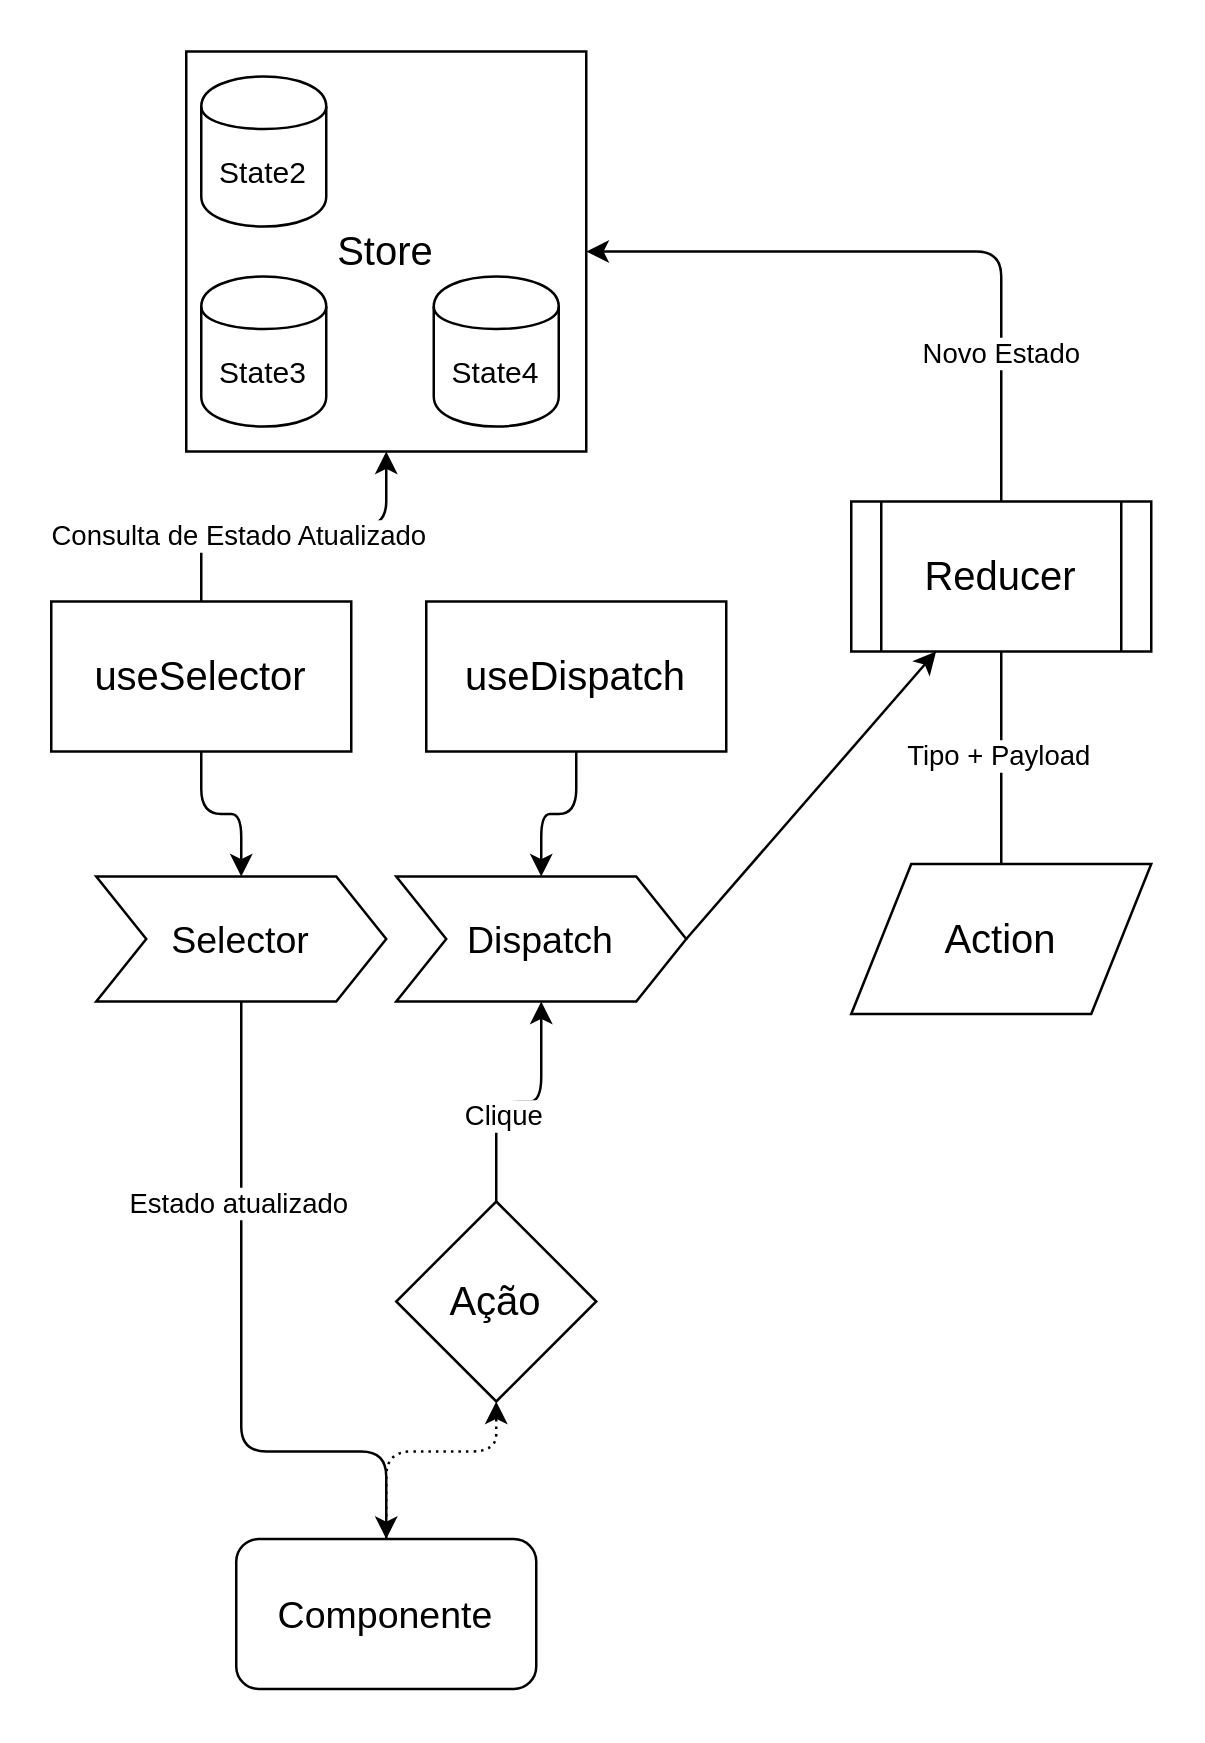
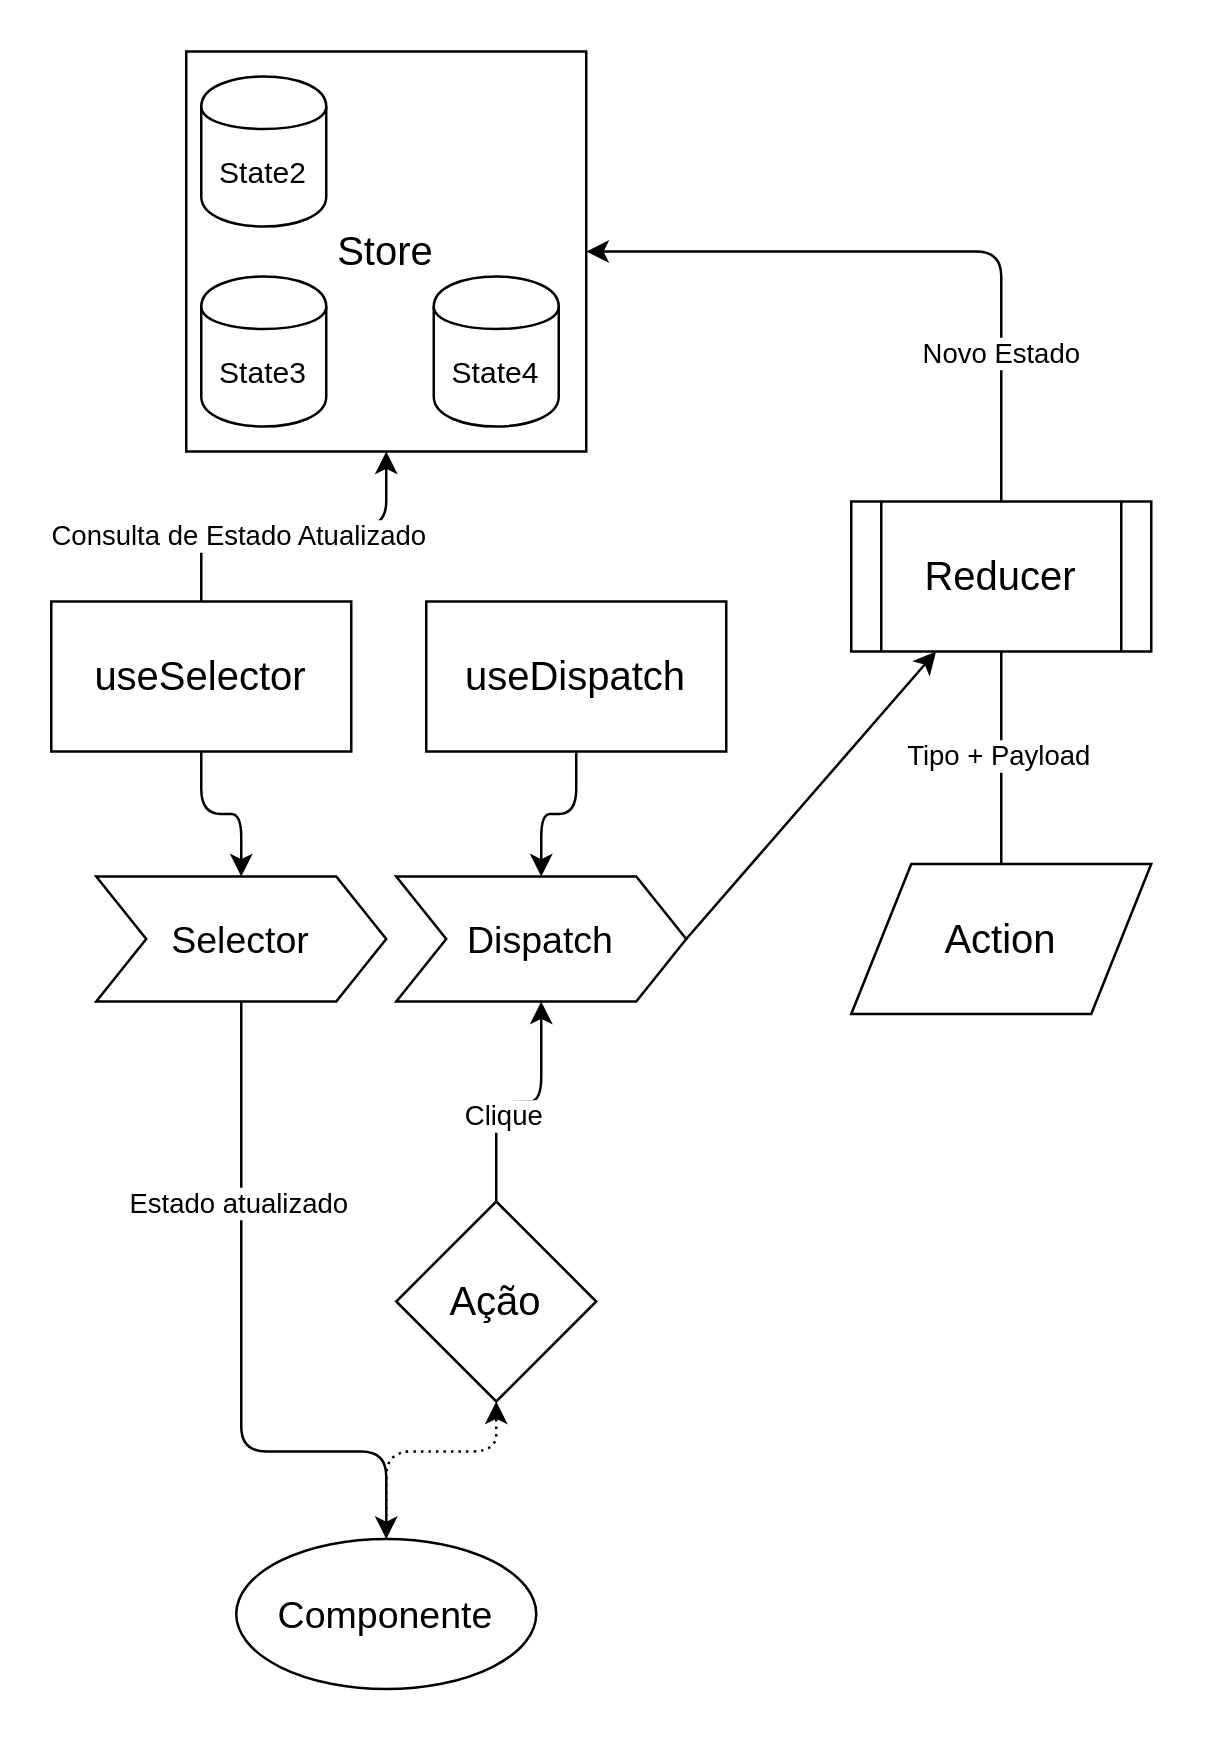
(386, 1614) -> (386, 1614)
